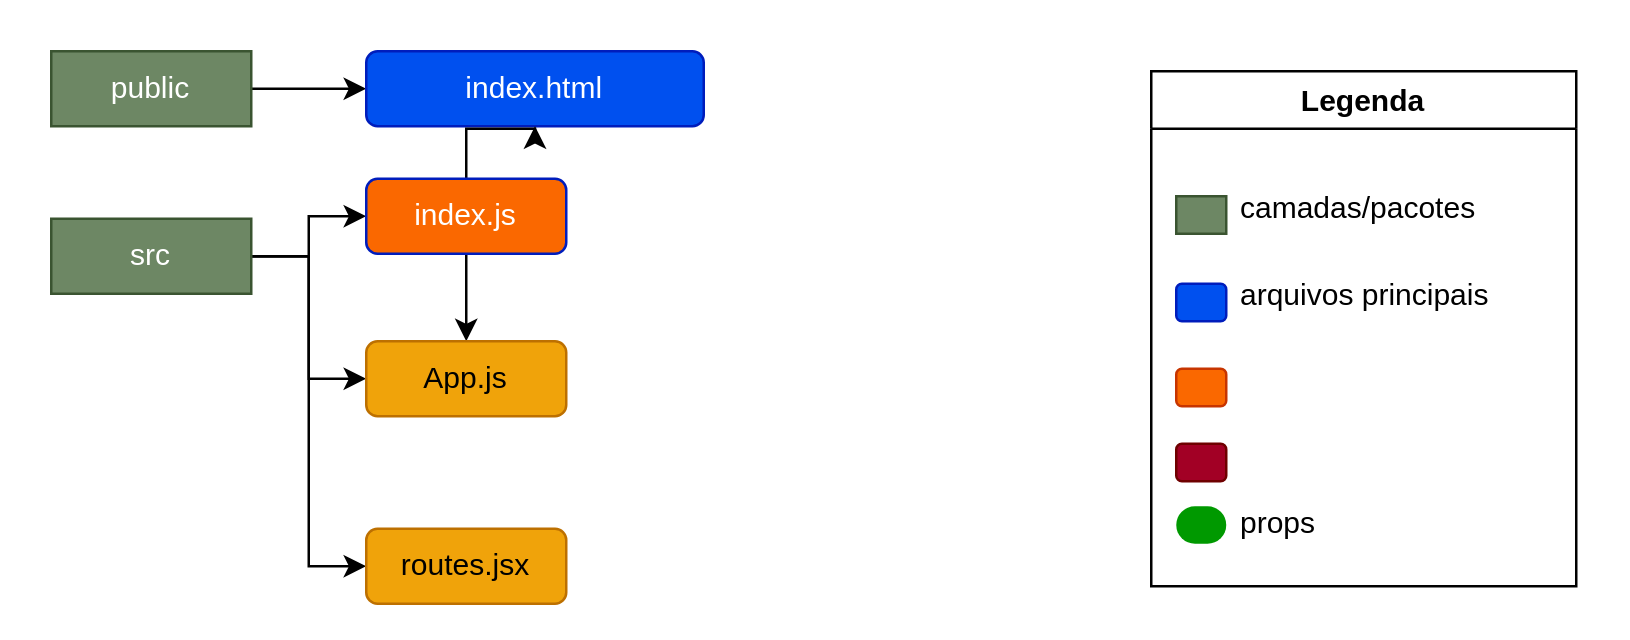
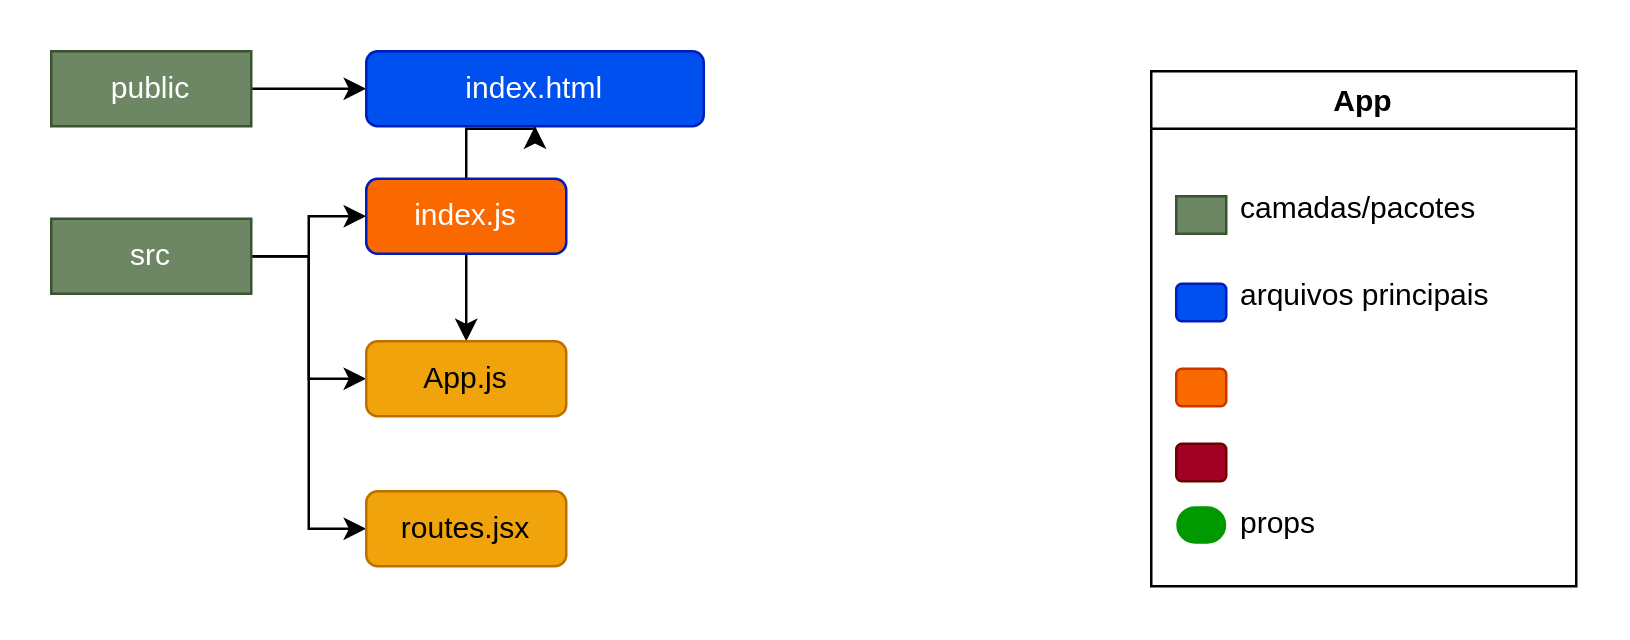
(1363, 101) -> (1363, 101)
(466, 566) -> (466, 529)
